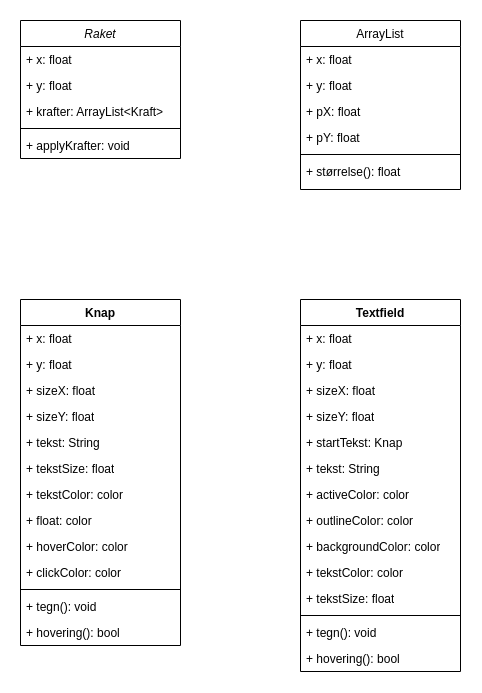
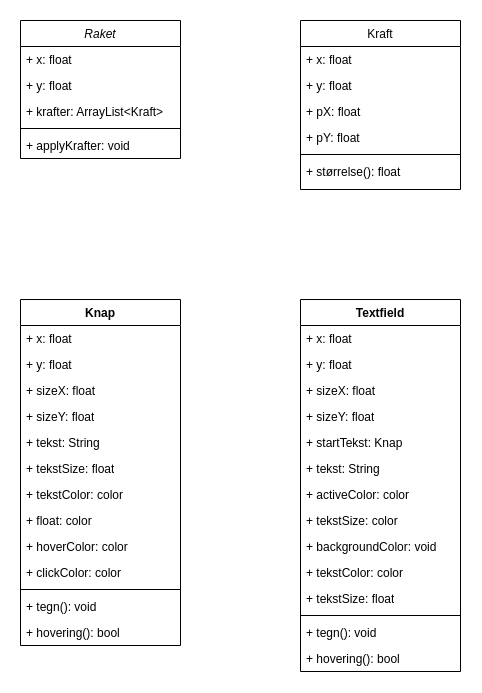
(380, 34) -> (380, 34)
(366, 522) -> (359, 522)
(379, 548) -> (376, 548)
